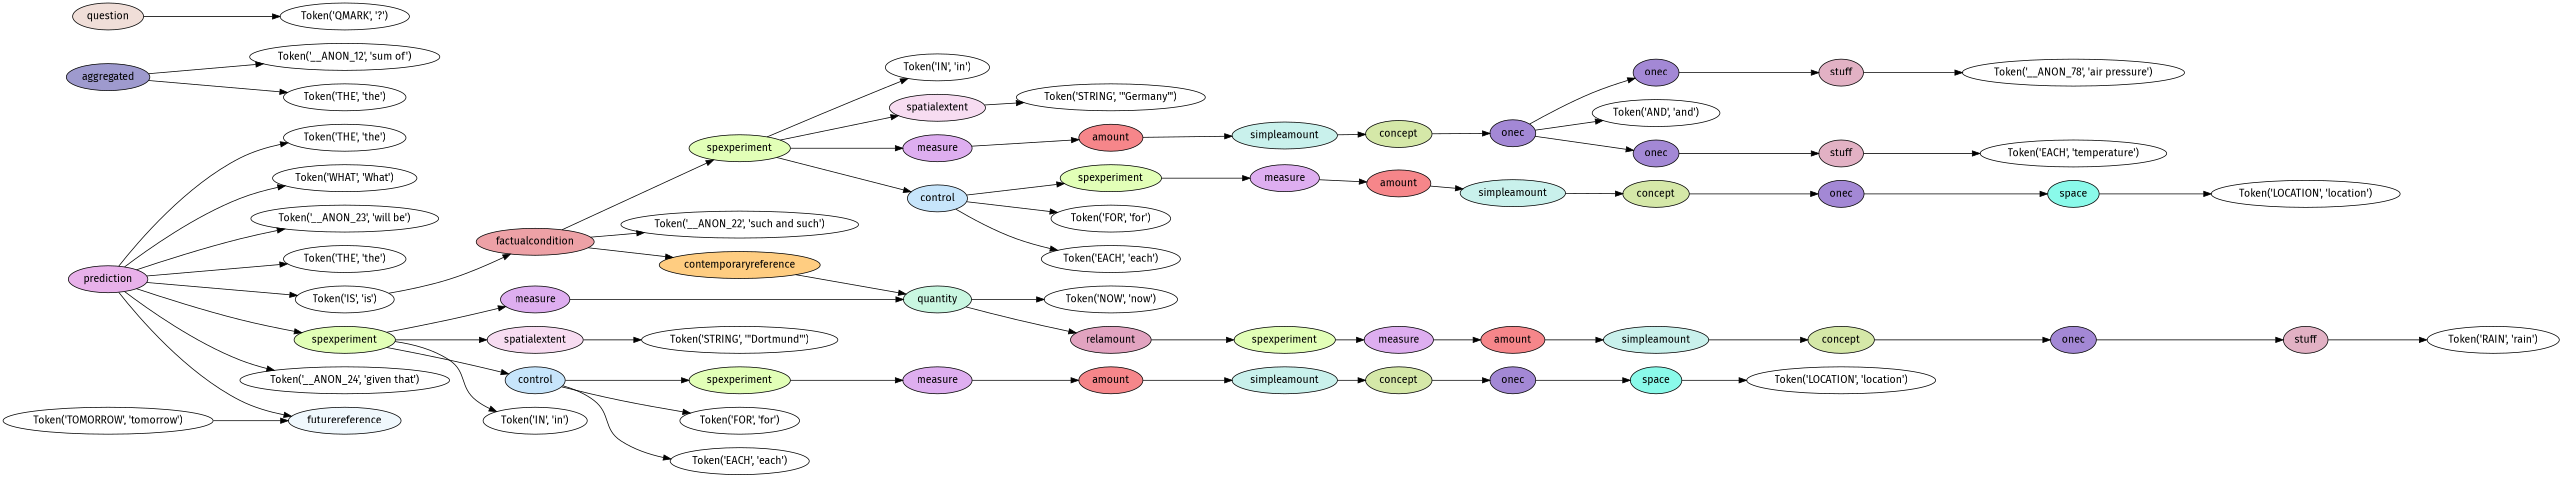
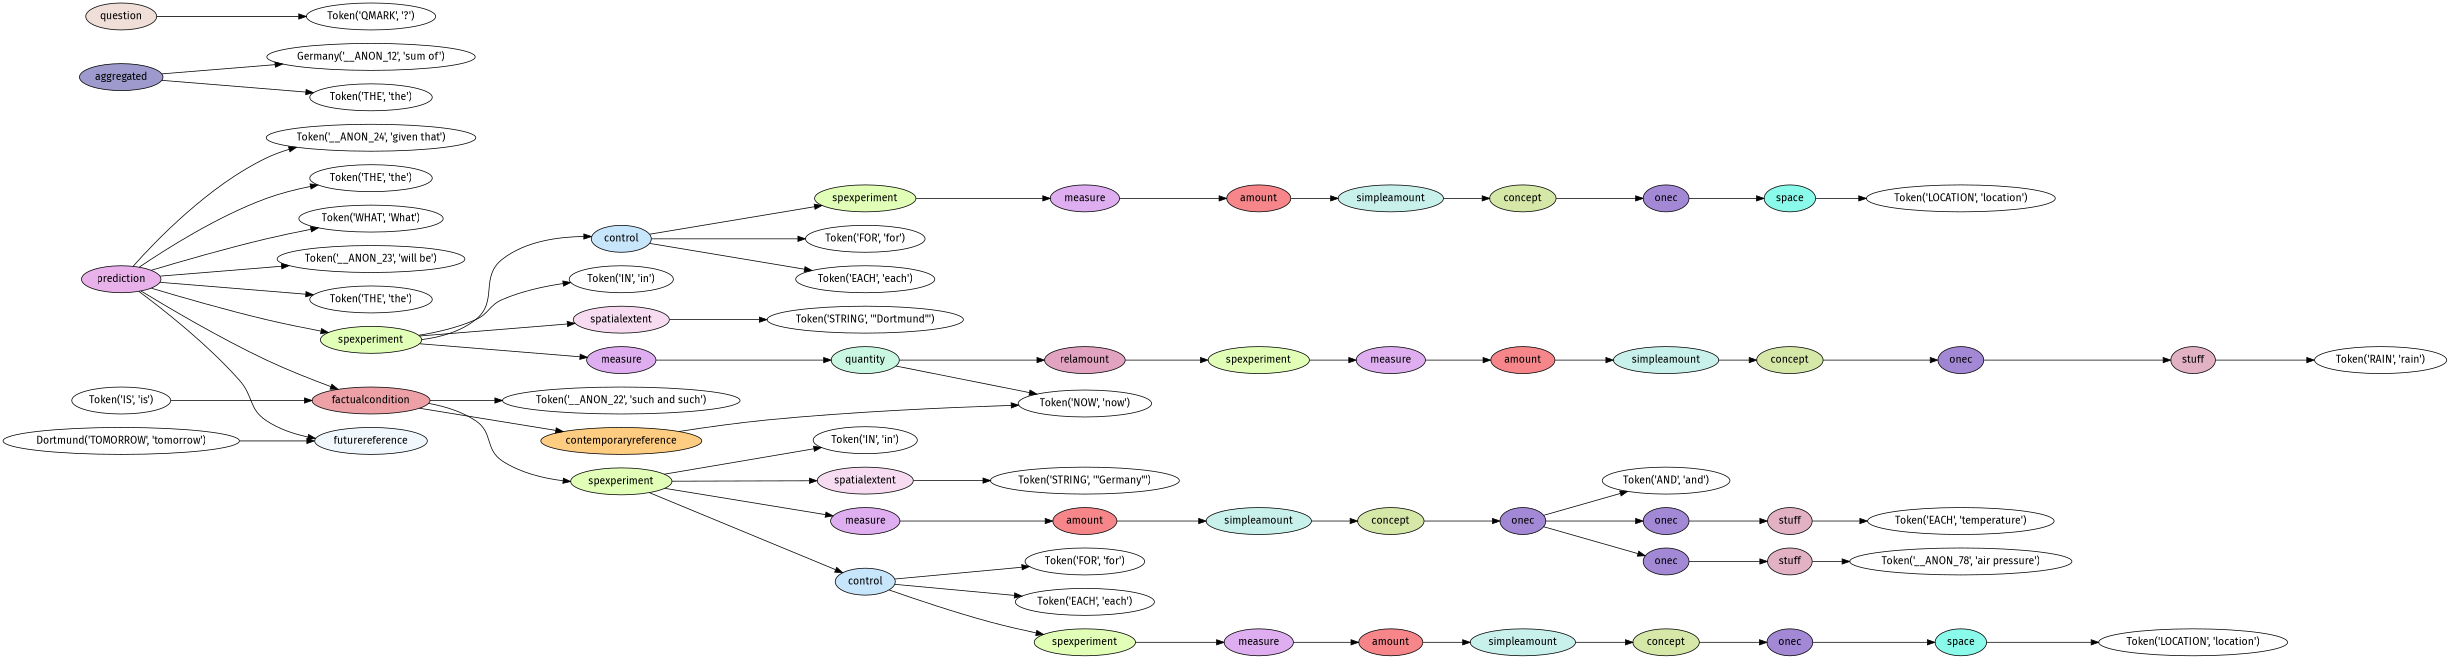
(345, 57) -> (371, 57)
(847, 284) -> (845, 414)
(218, 289) -> (234, 344)
(108, 421) -> (121, 441)
